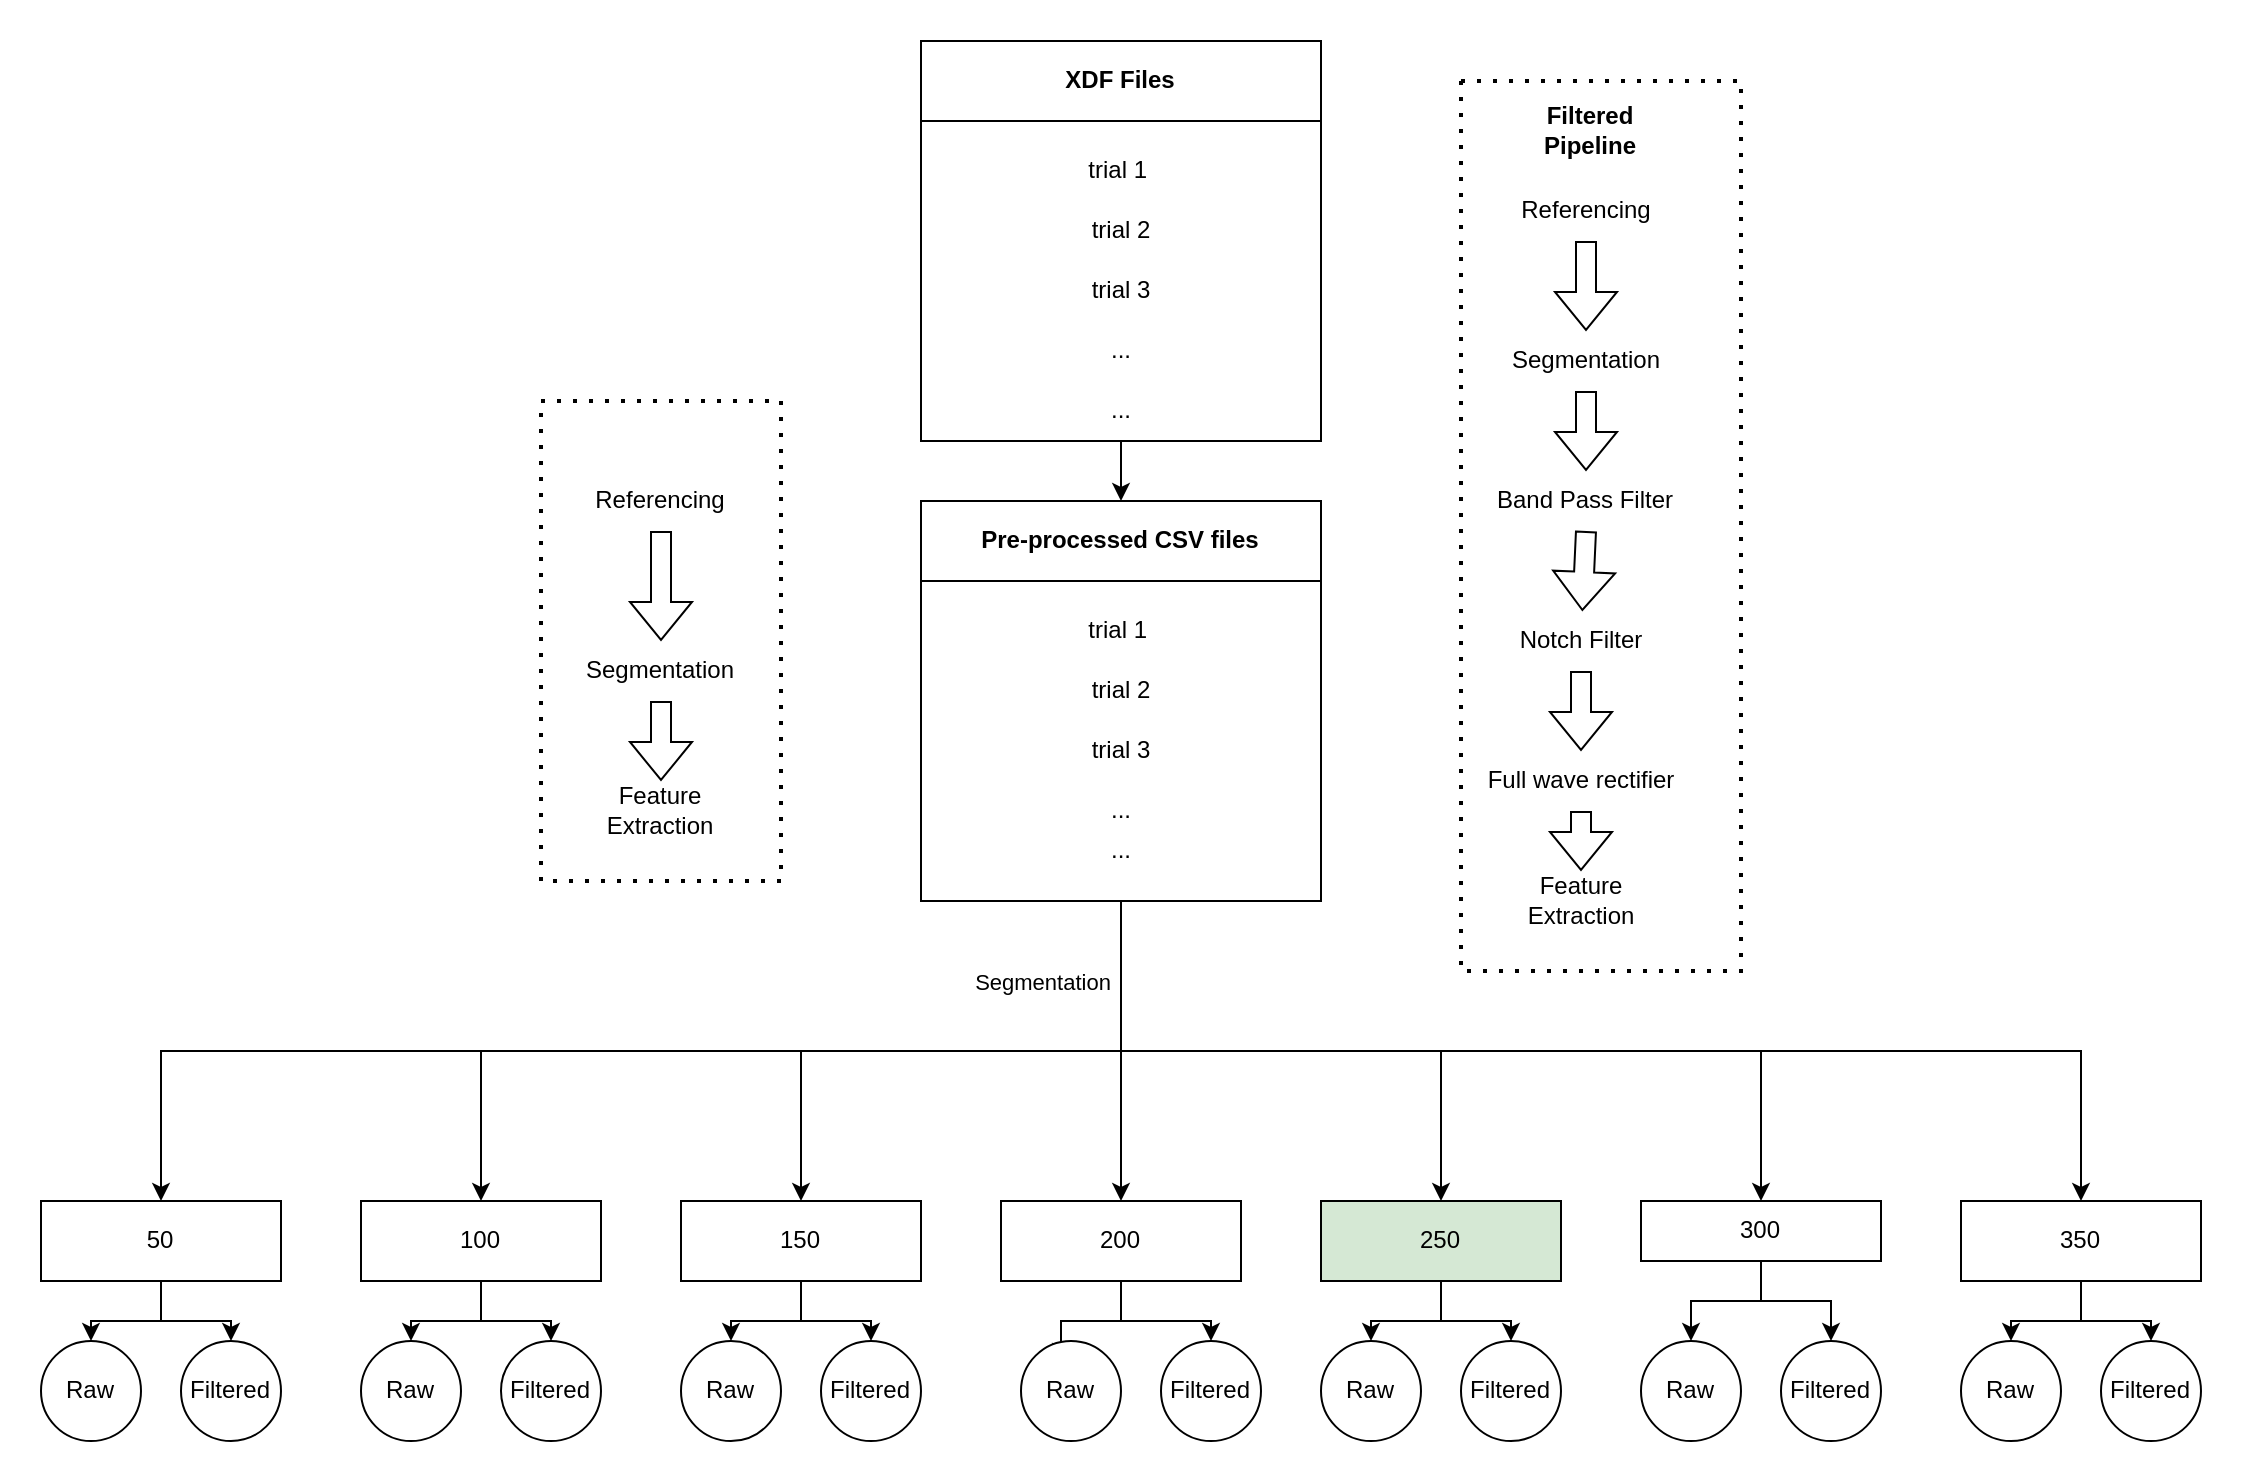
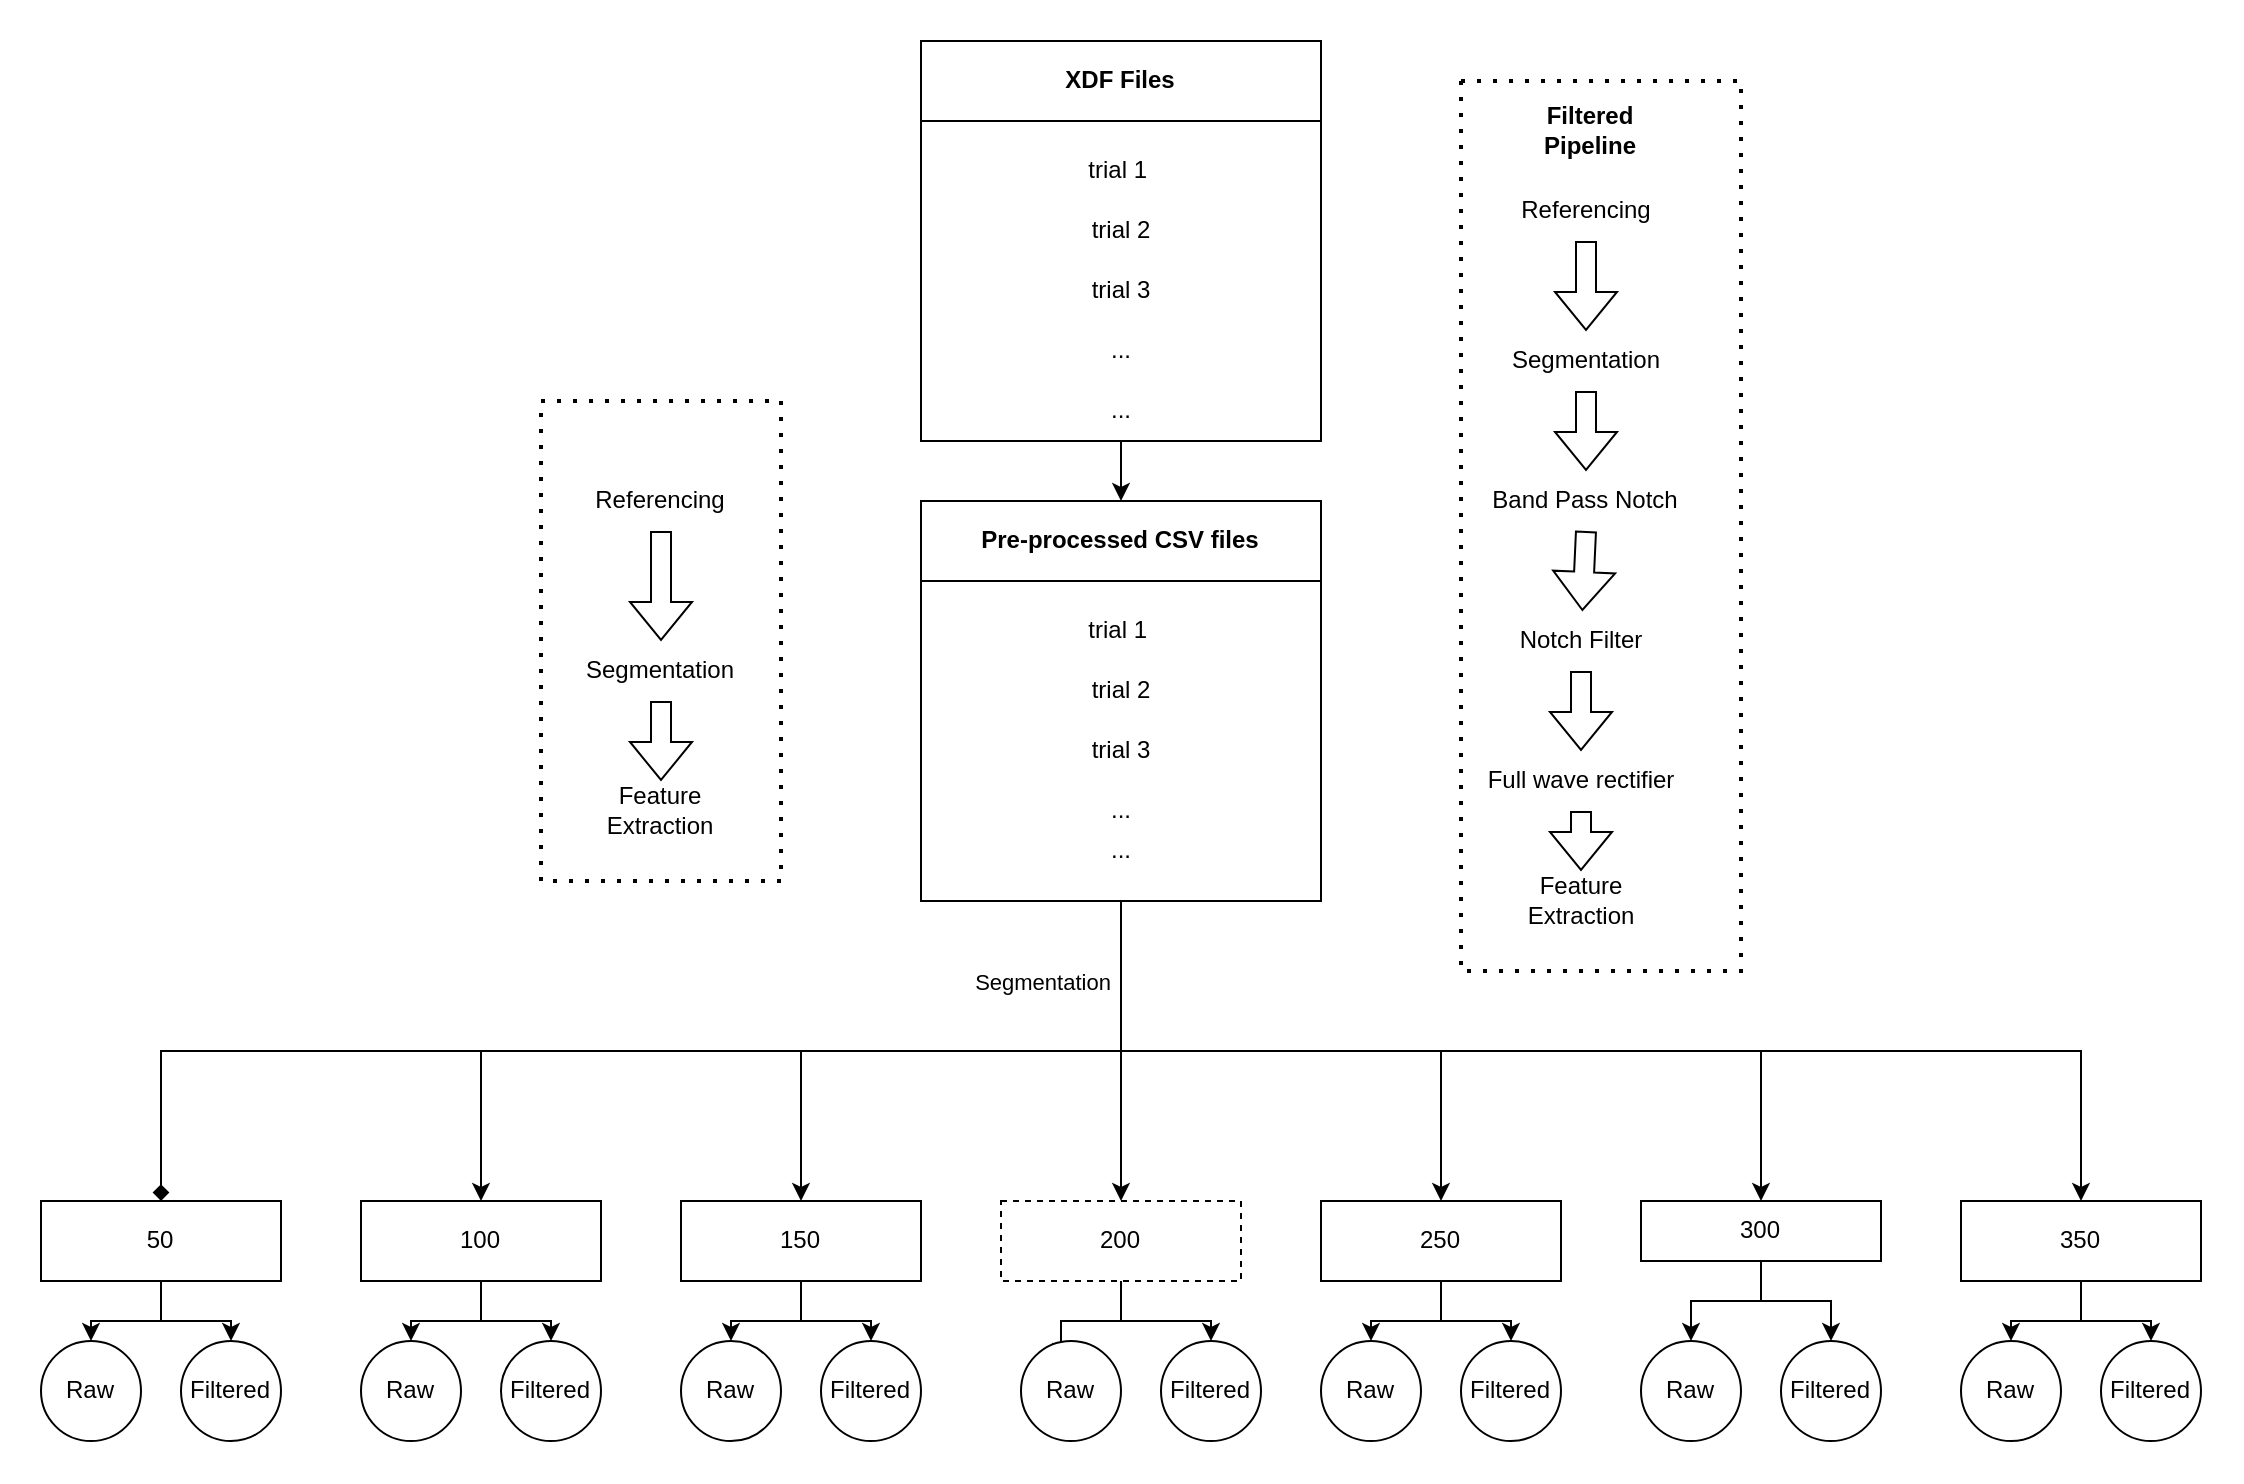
(1586, 501) -> (1586, 501)
(161, 1186) -> (161, 1185)
(1121, 1241) -> (1121, 1241)
(1441, 1241) -> (1441, 1241)
